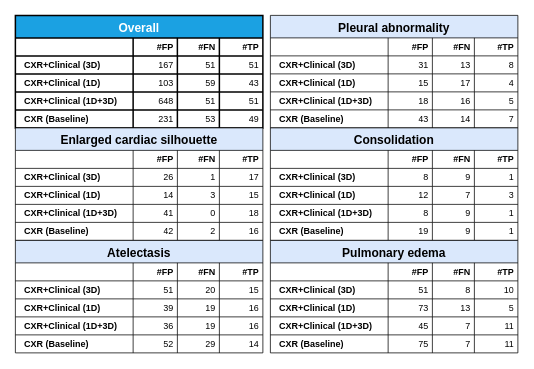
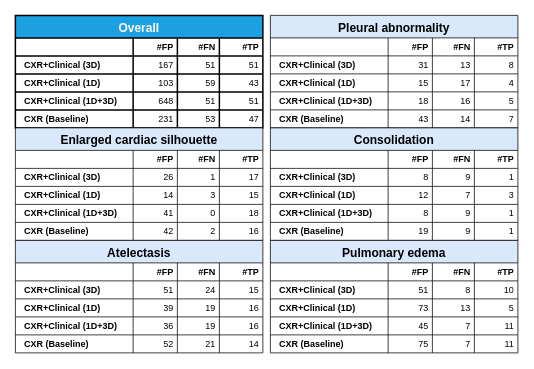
(254, 119) -> (254, 119)
(211, 290) -> (211, 290)
(211, 344) -> (211, 344)
